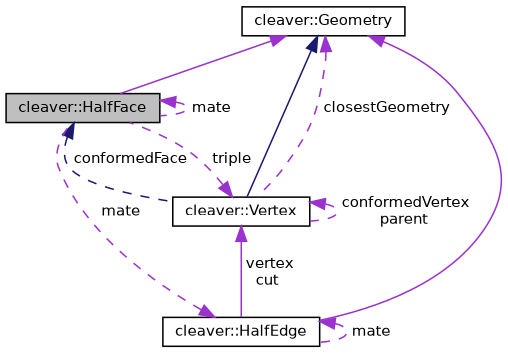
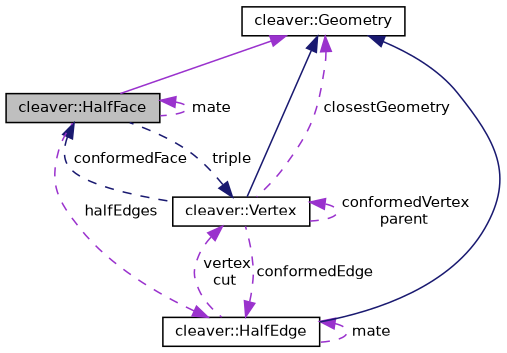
(181, 146) -> (181, 146)
(496, 207) -> (495, 207)
(119, 212) -> (119, 212)
none -> (253, 264)
(241, 279) -> (195, 279)
